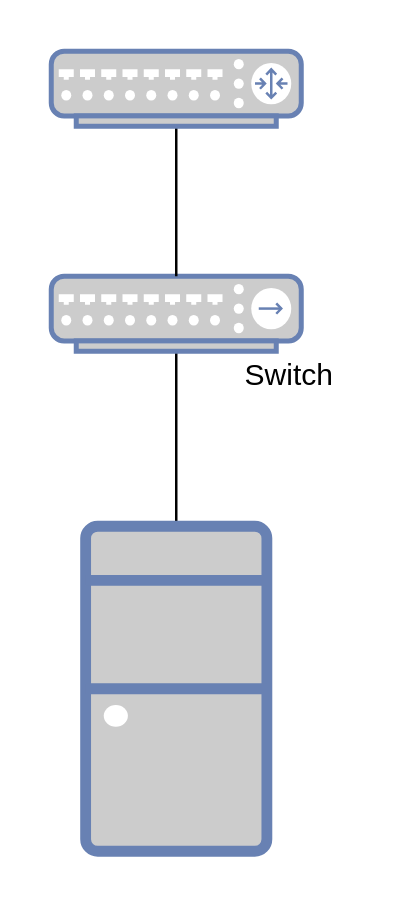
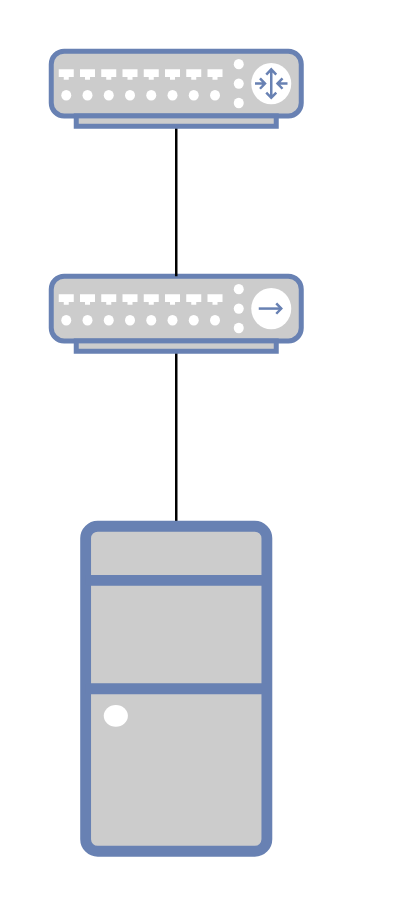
(289, 376) -> none
